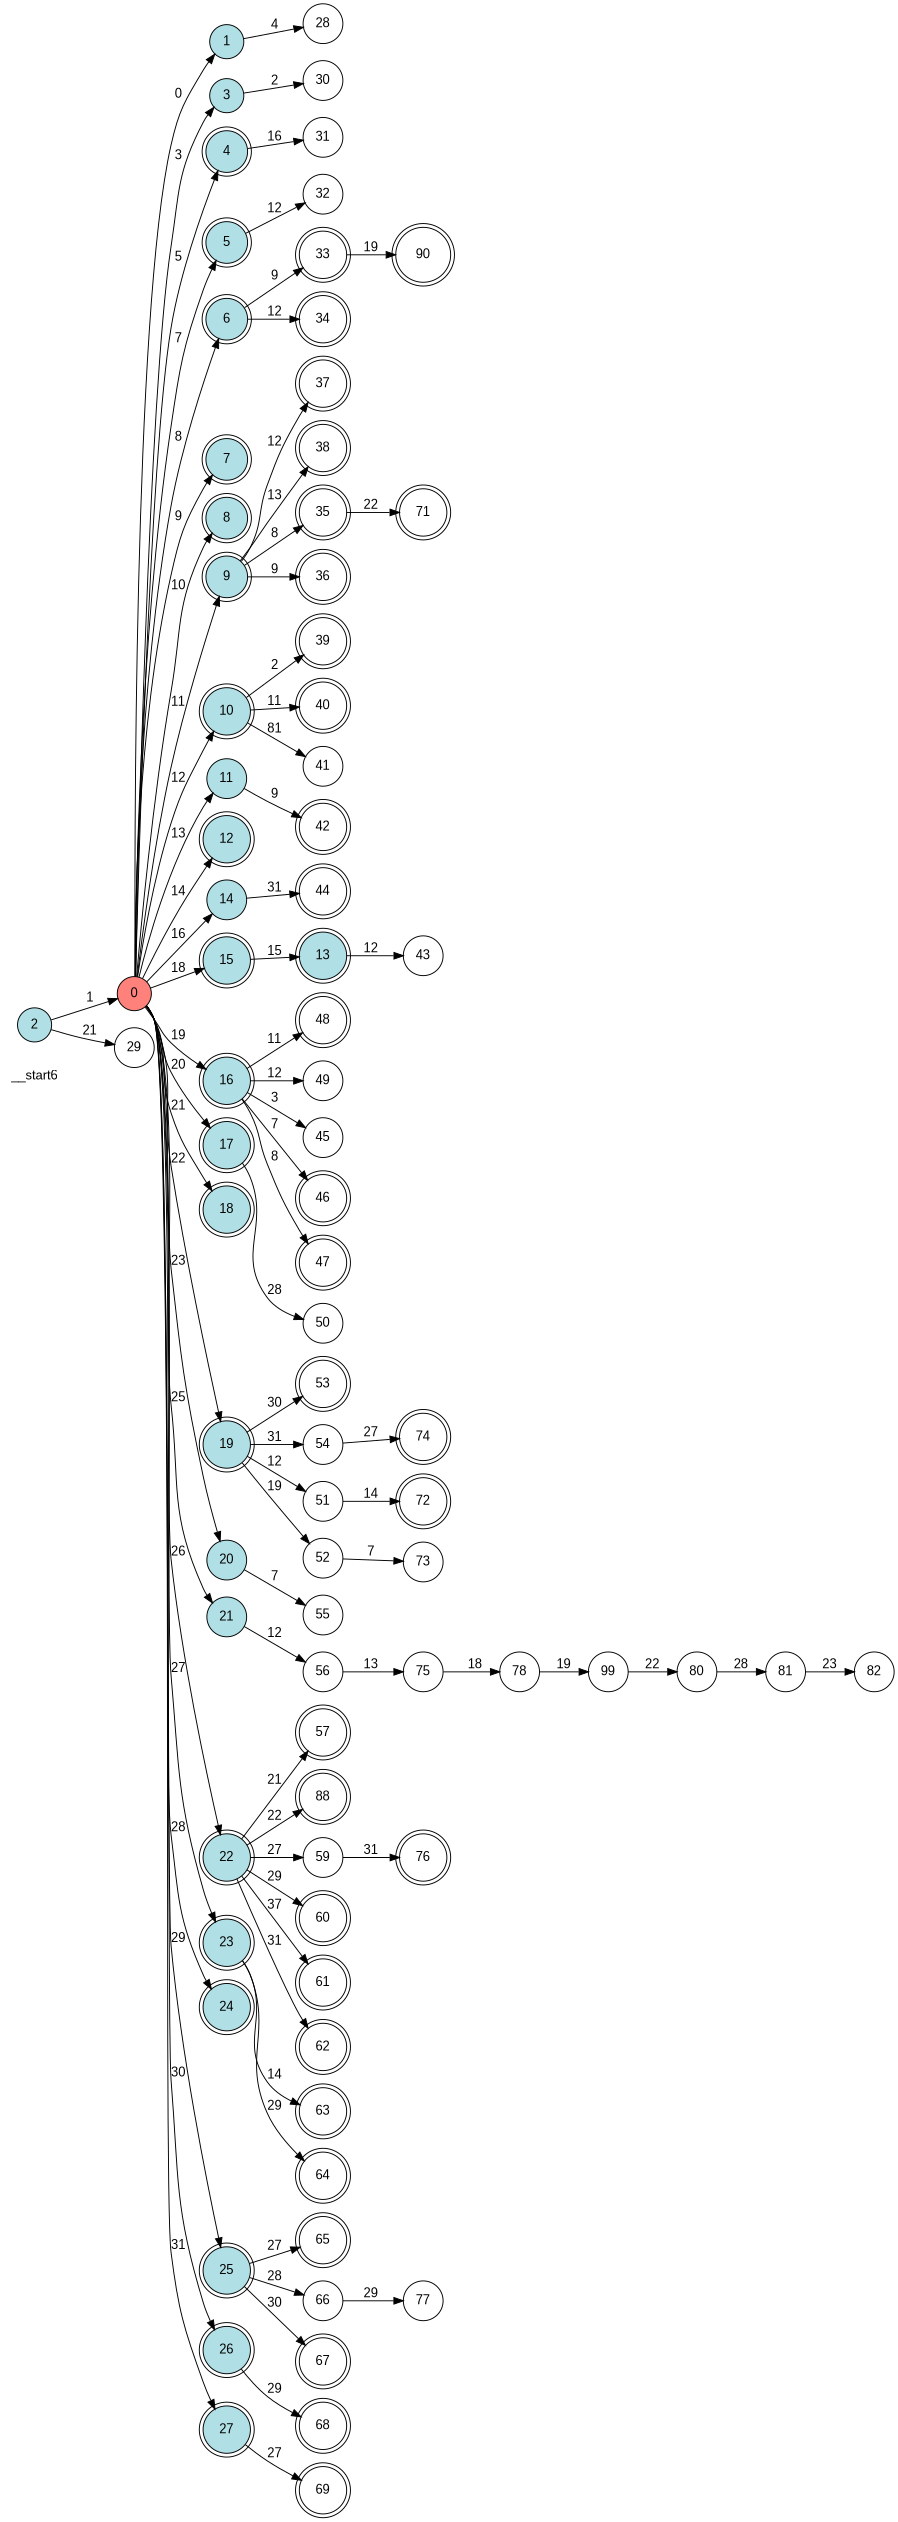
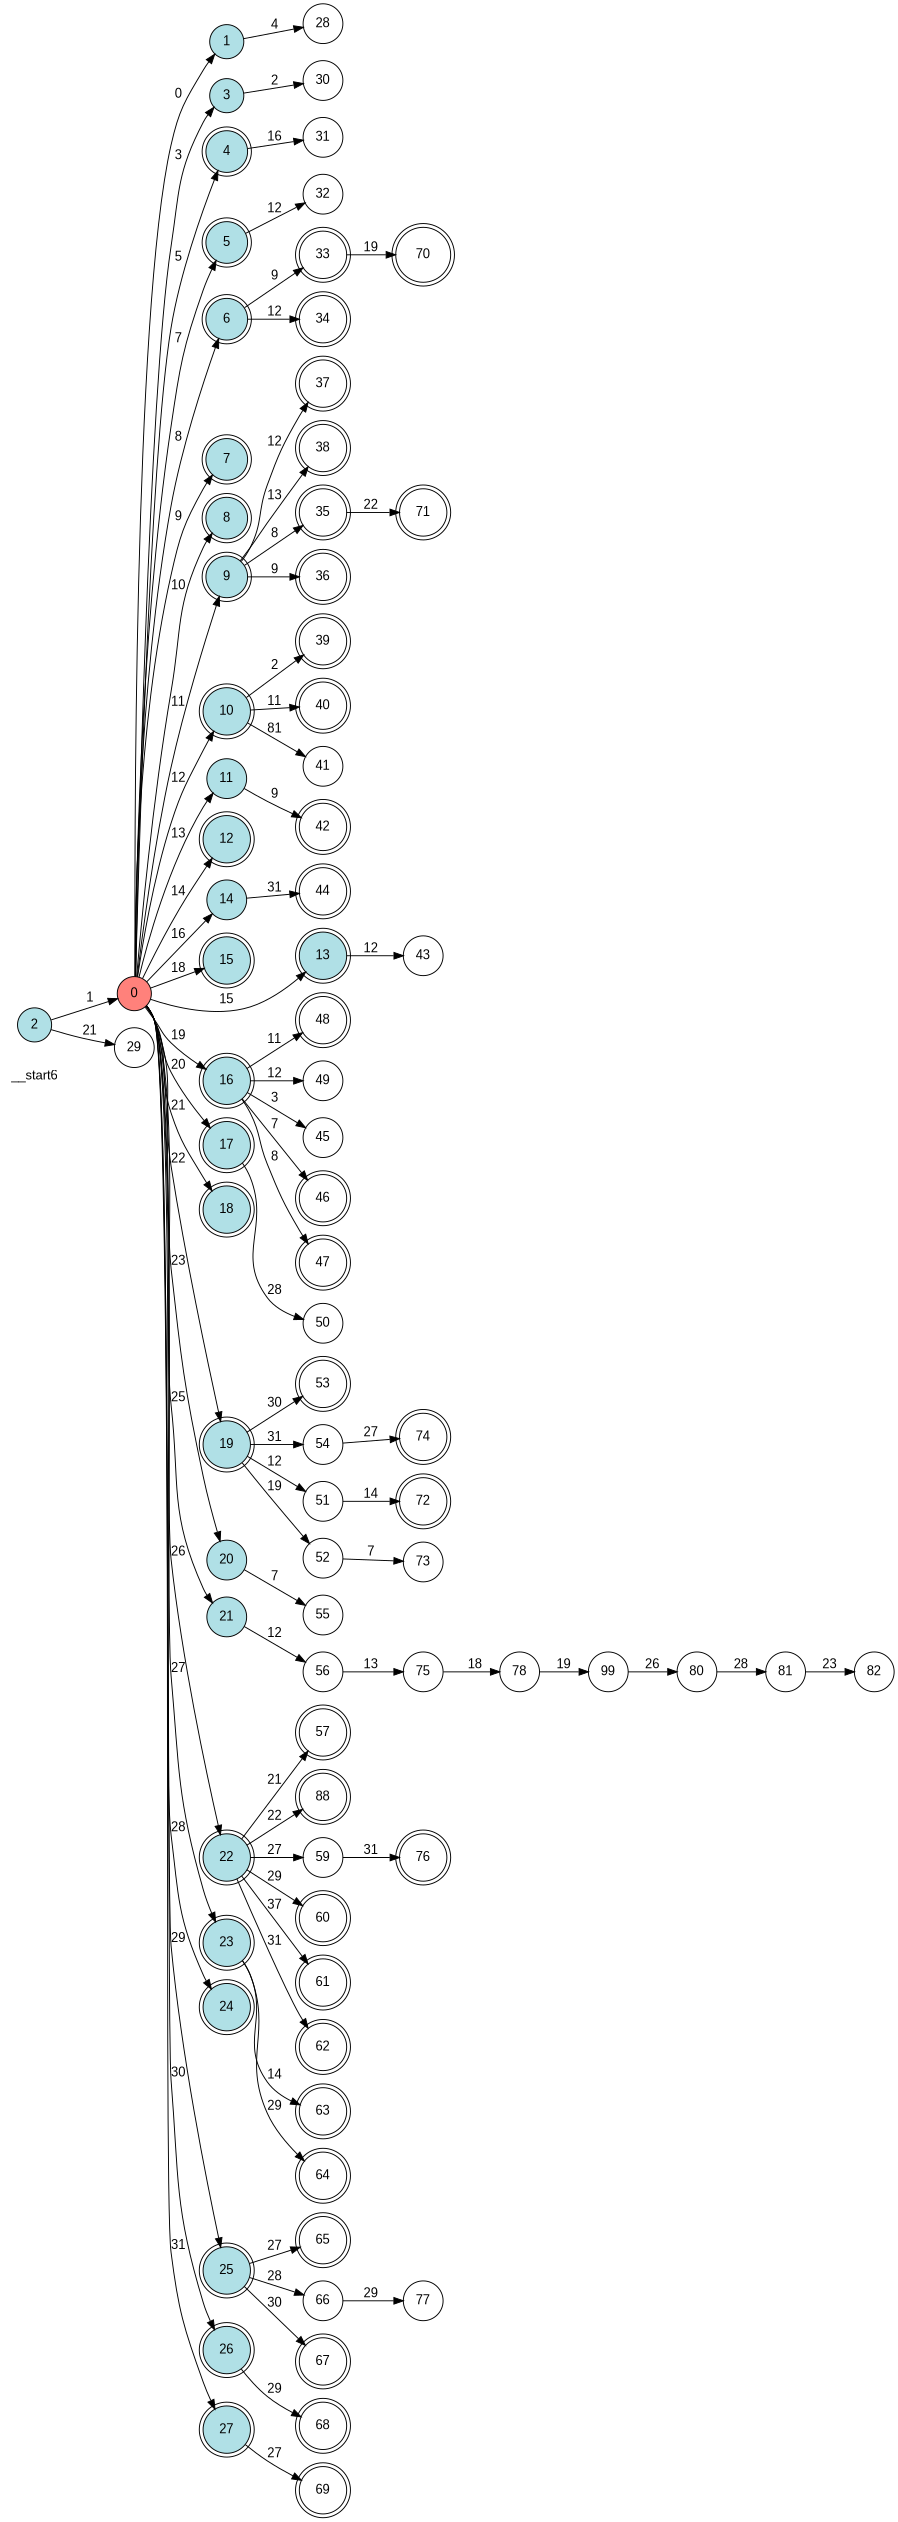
(423, 255) -> (423, 255)
(270, 958) -> (228, 1011)
(653, 1665) -> (653, 1665)
